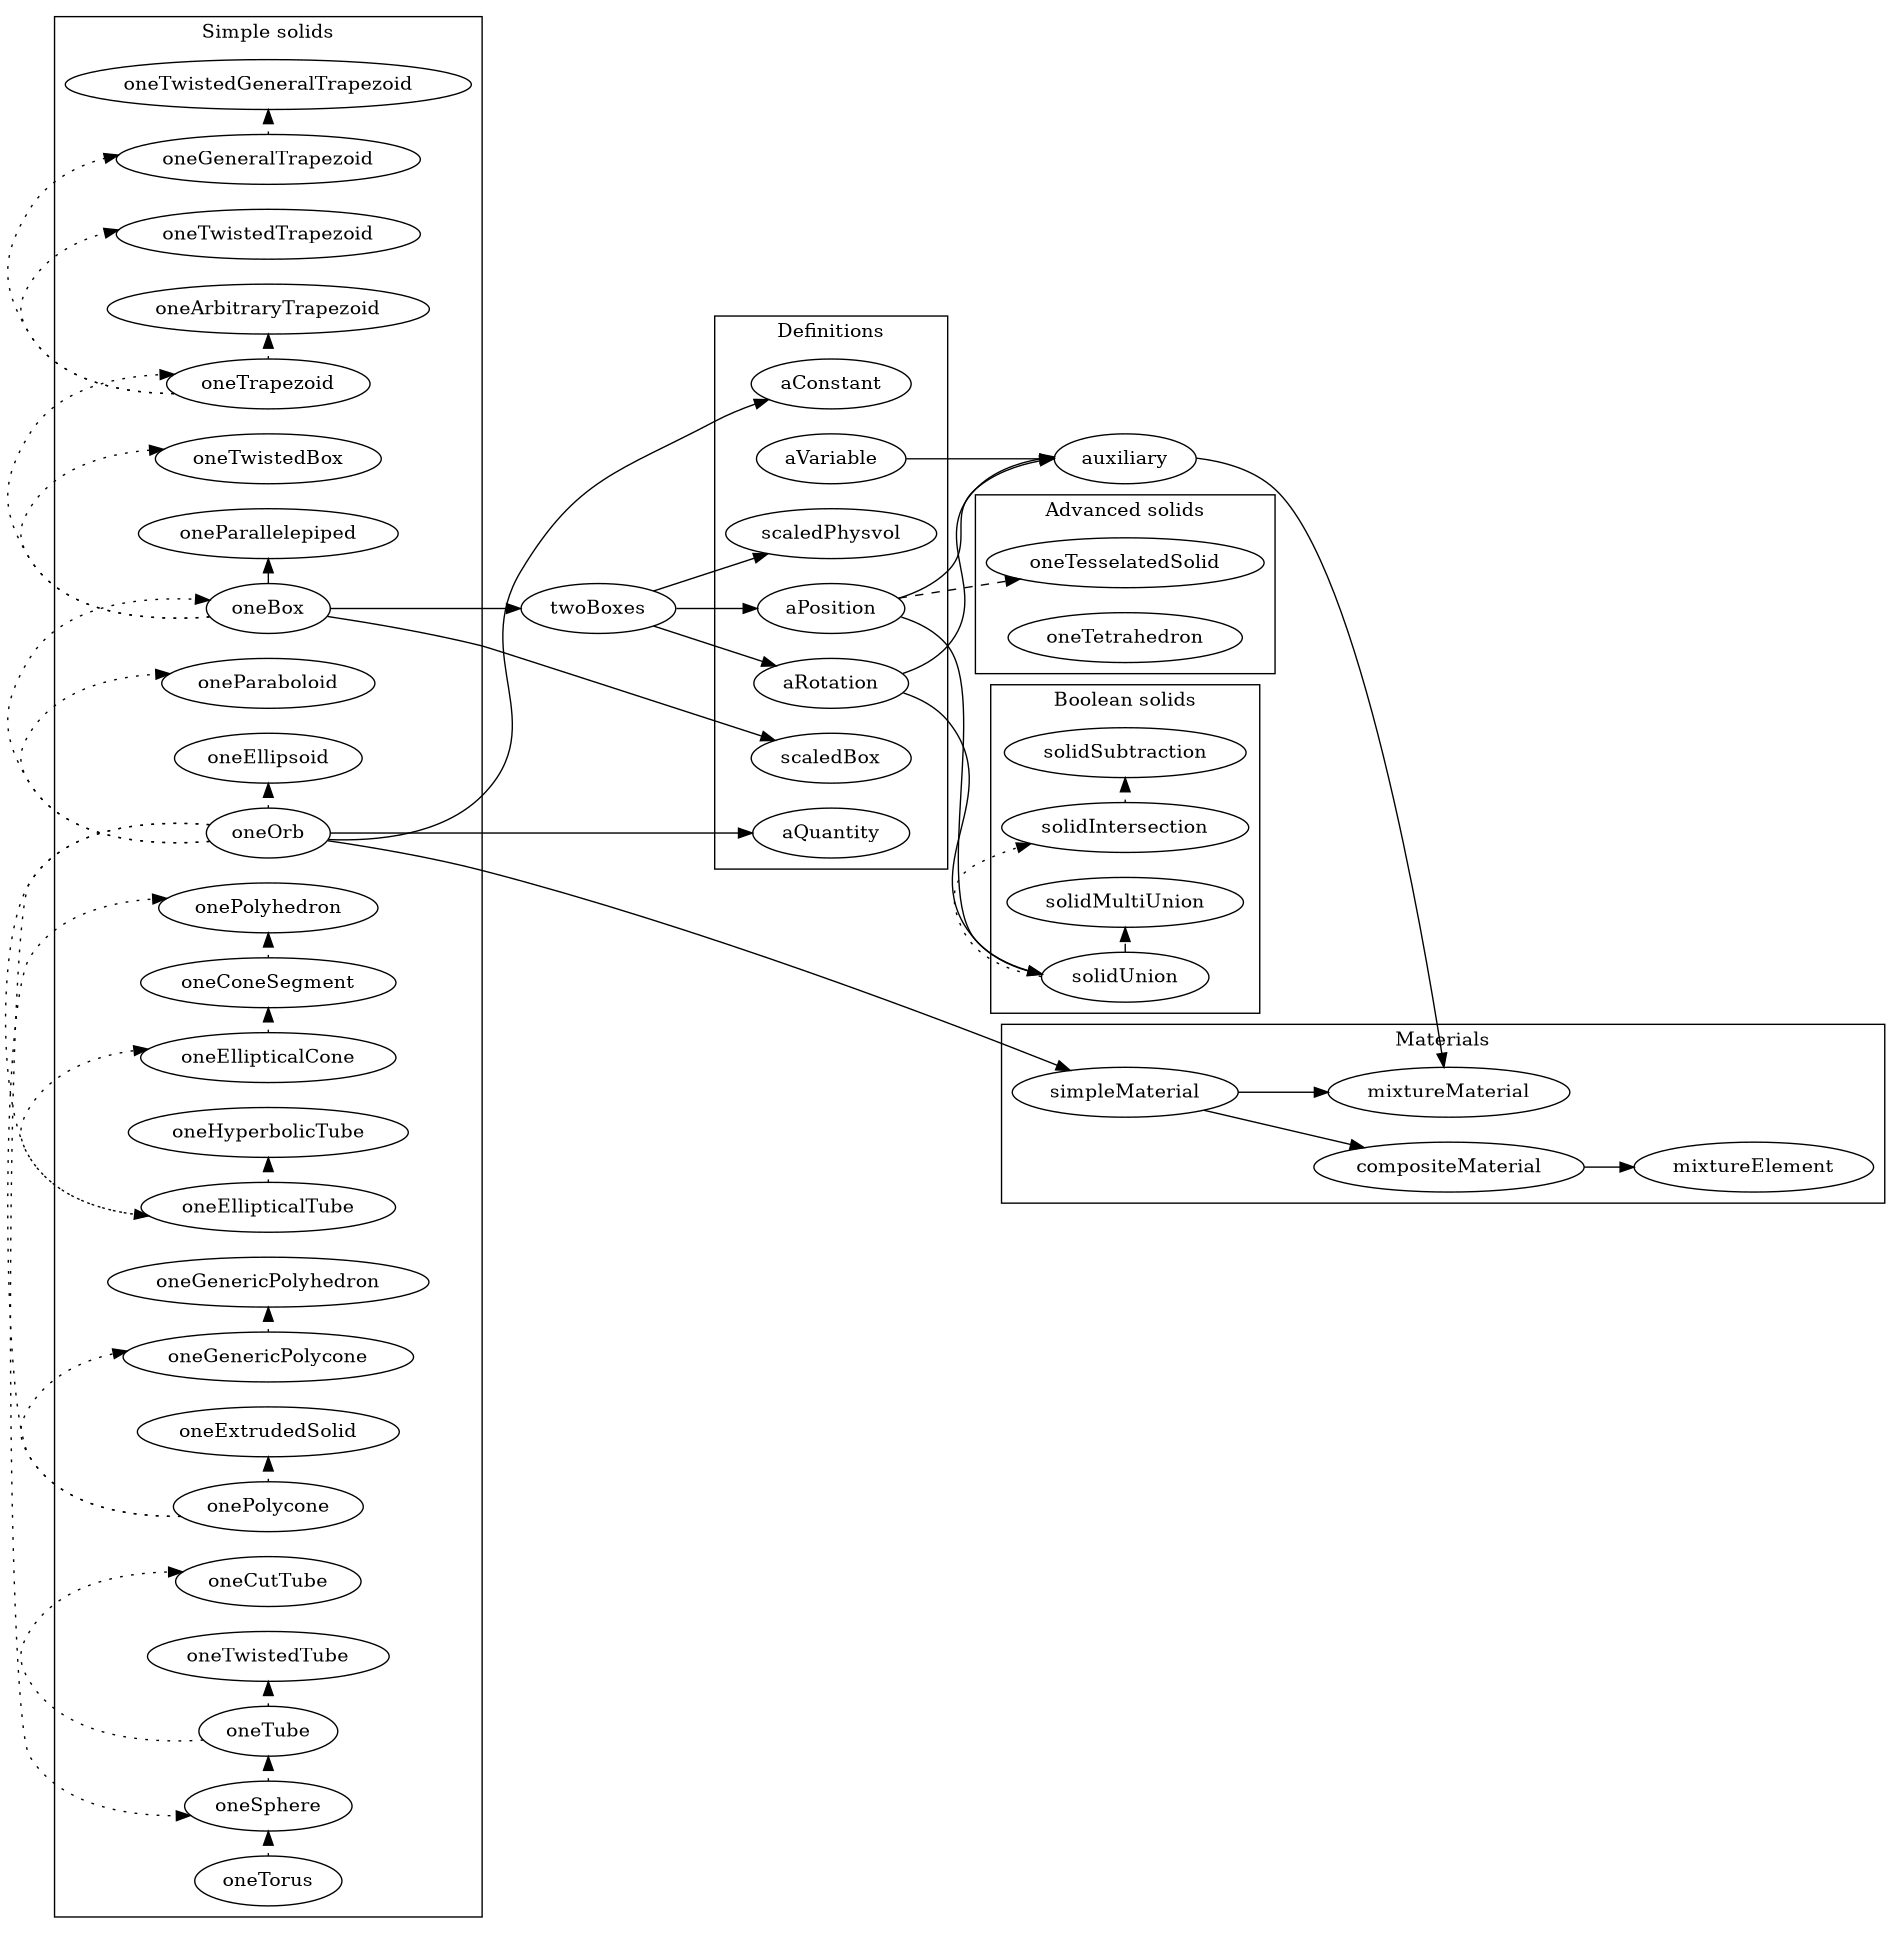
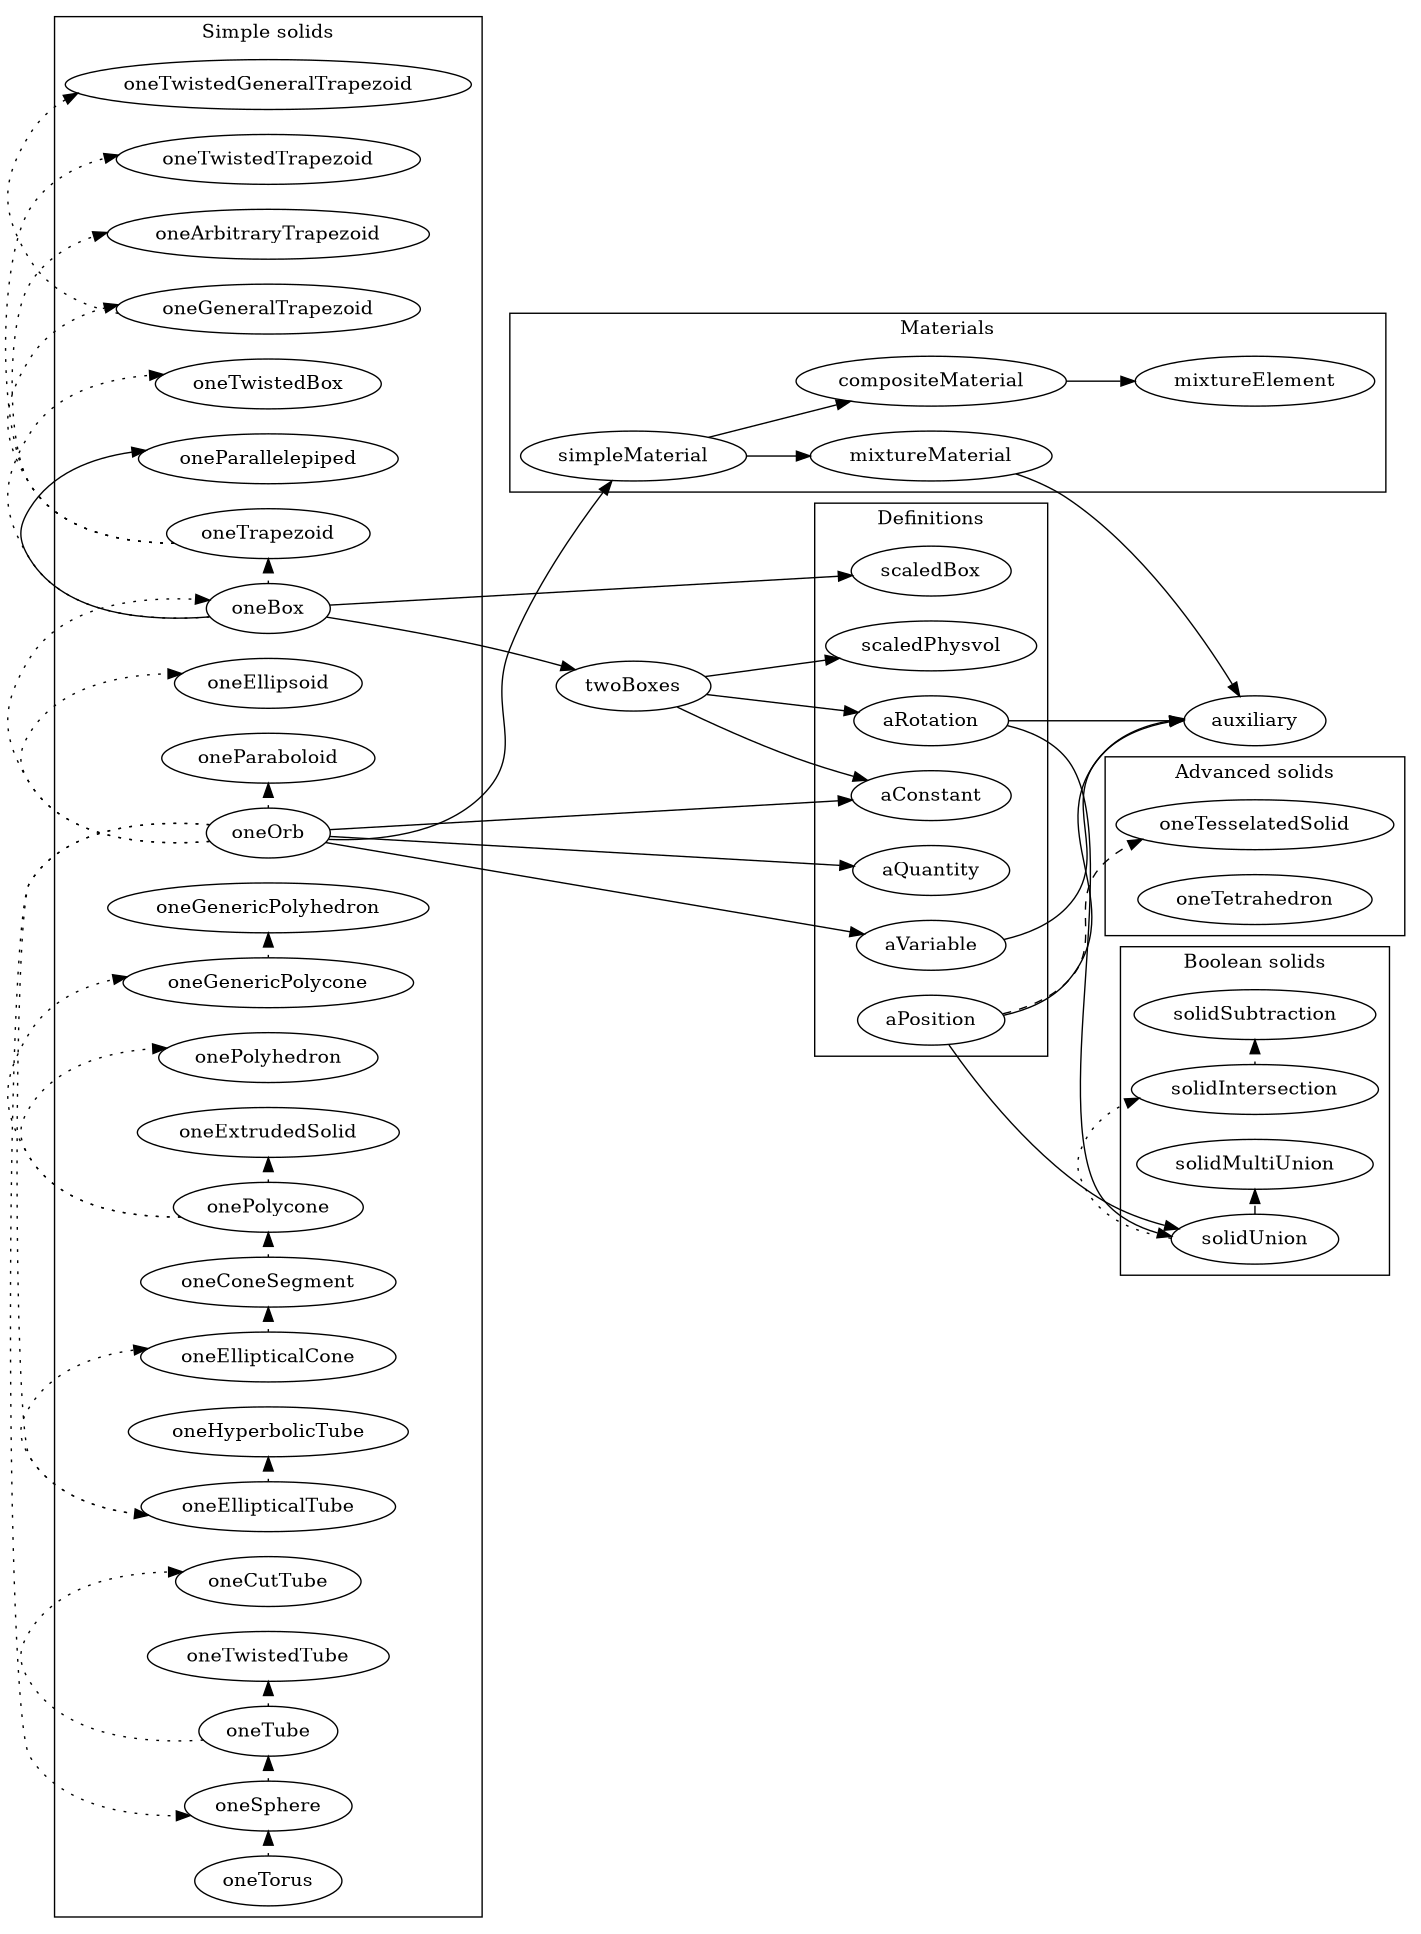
(706, 609) -> (764, 746)
(1374, 721) -> (1140, 562)
none -> (588, 887)
(268, 952) -> (268, 1252)
